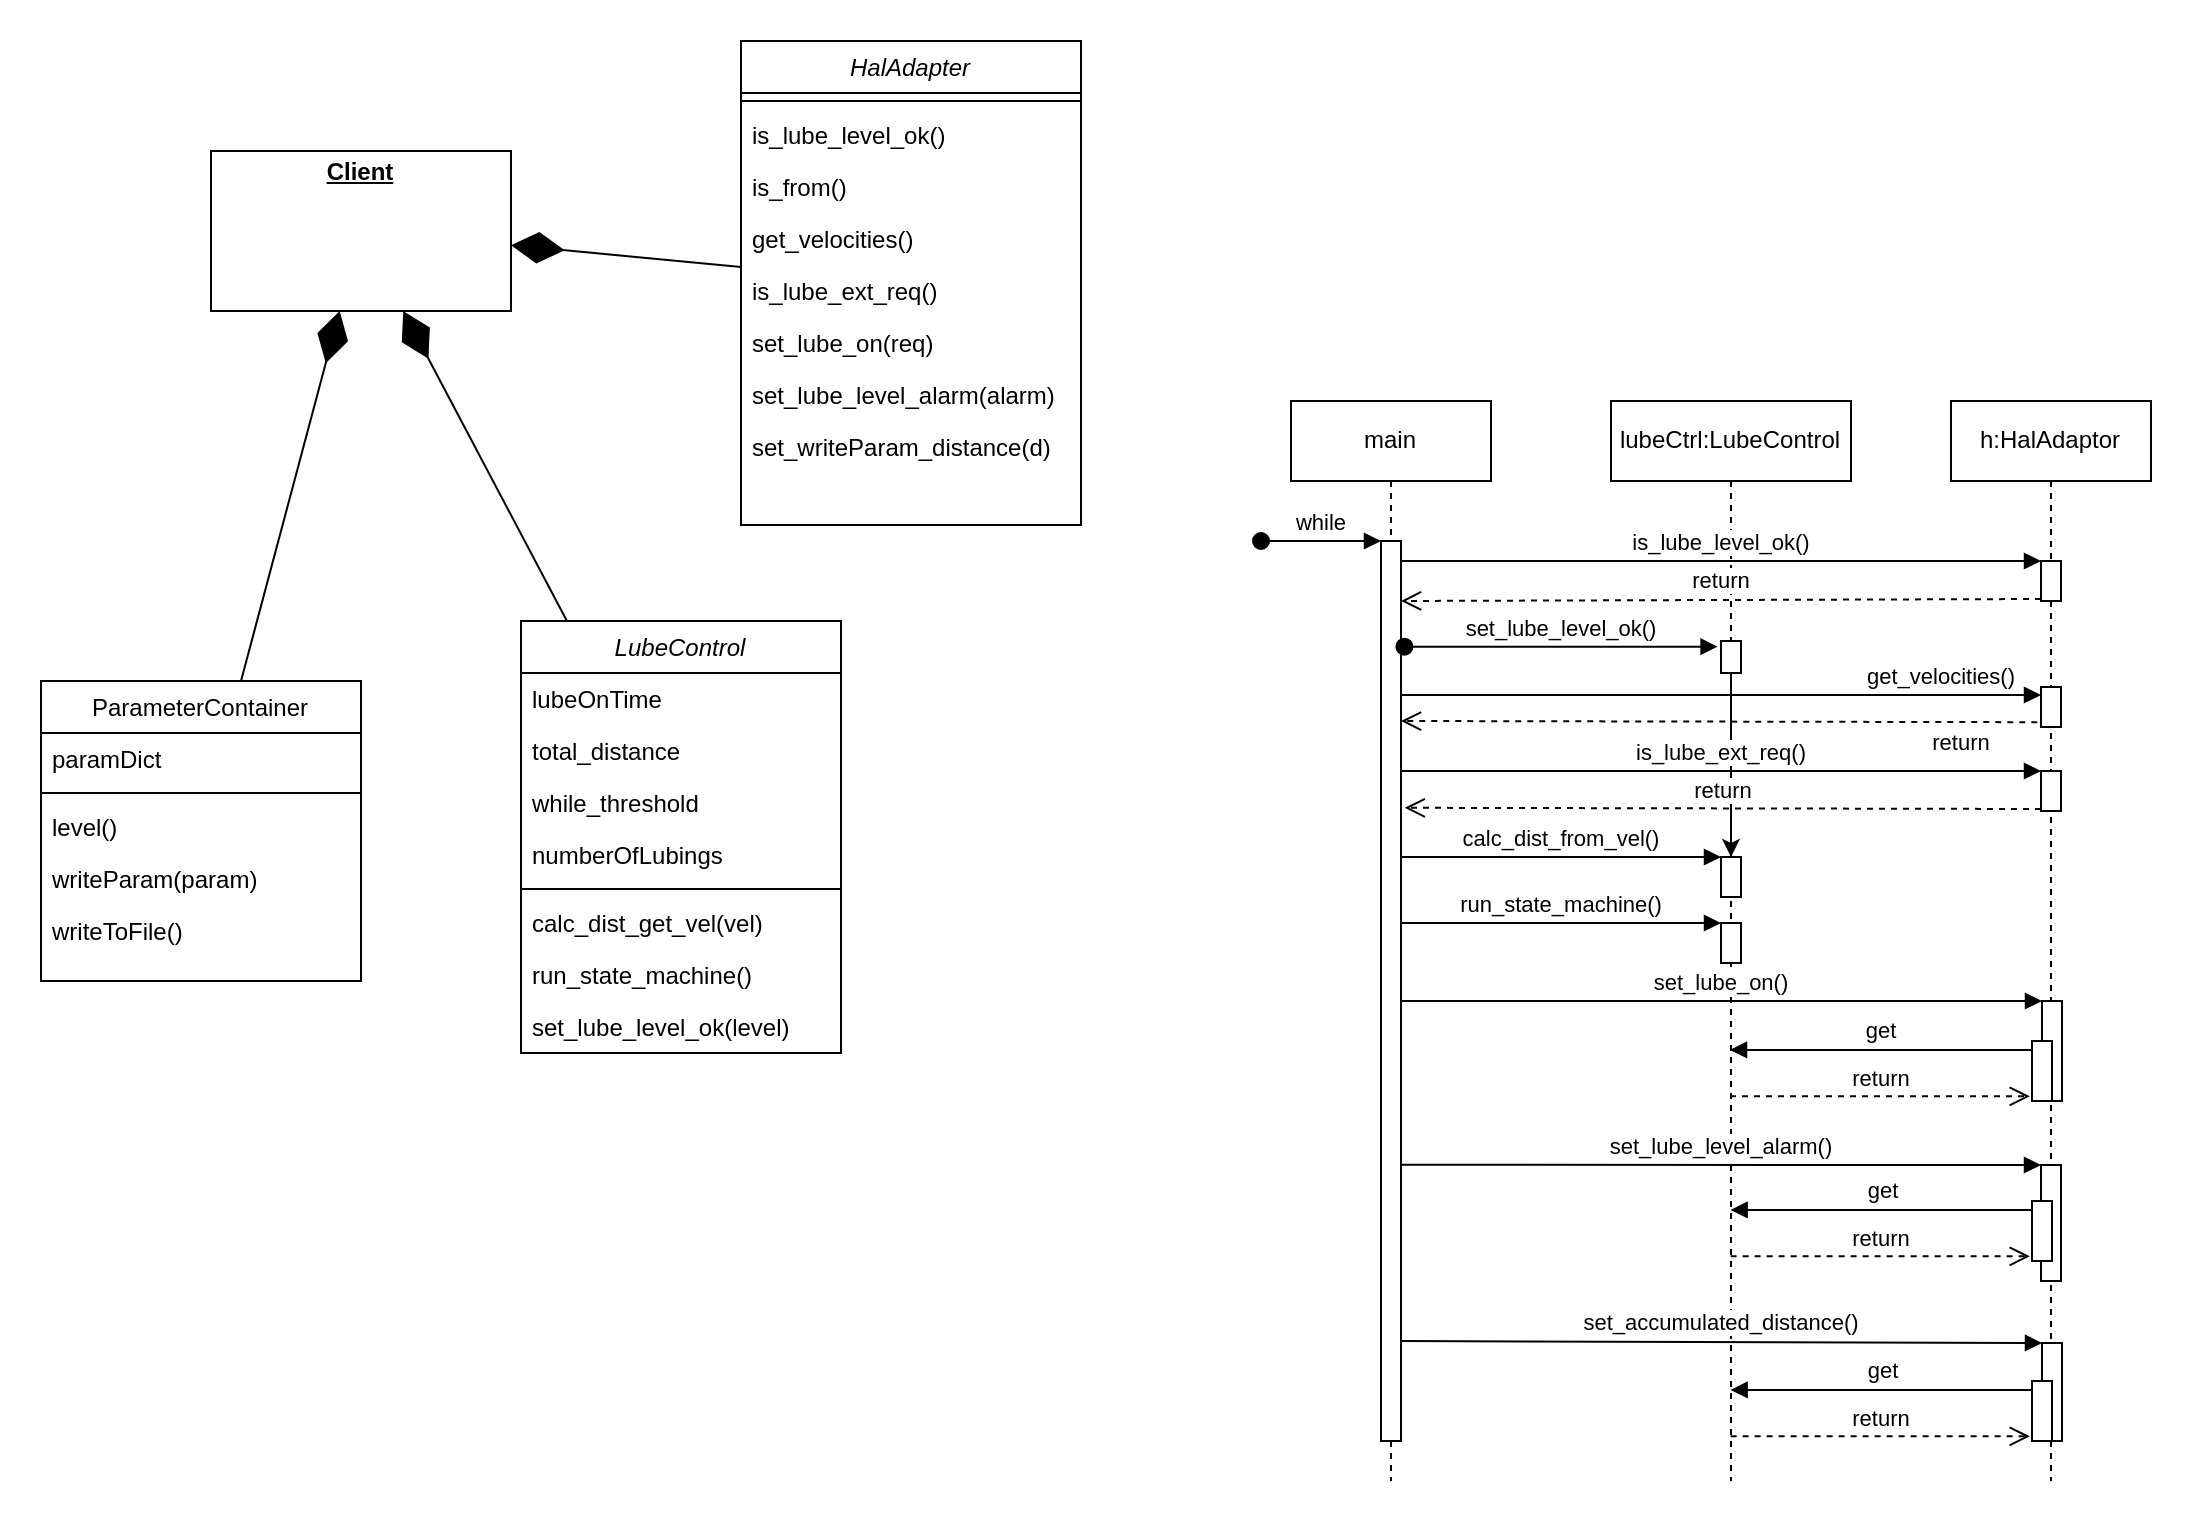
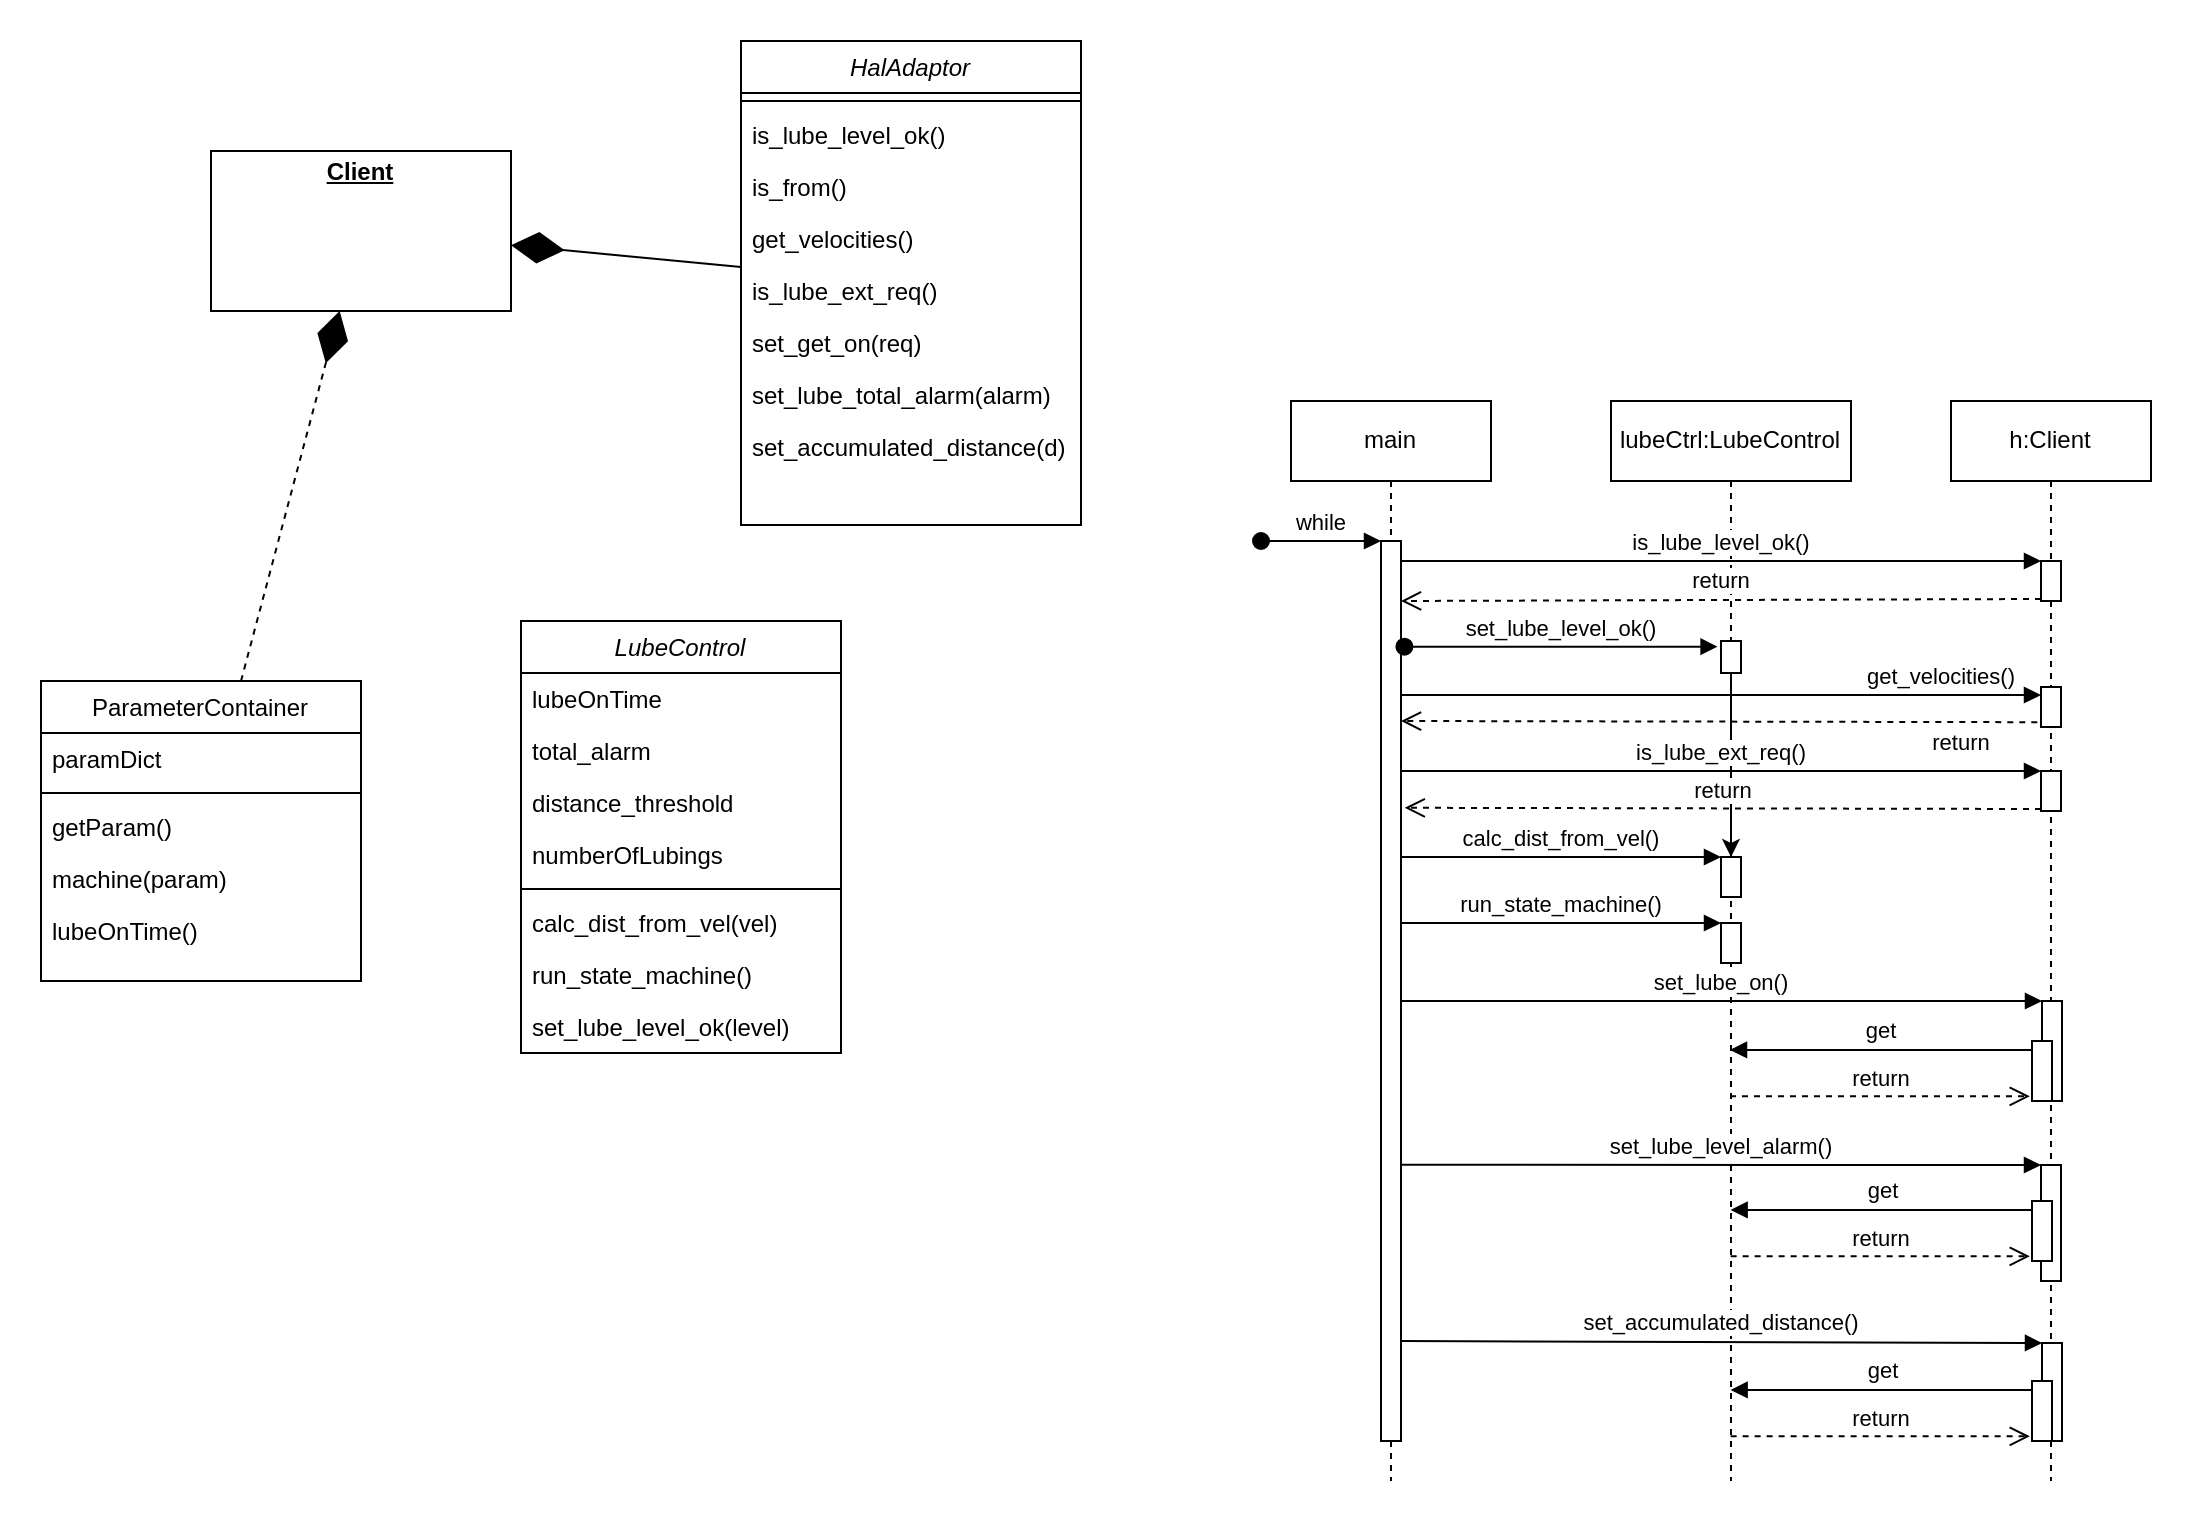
(910, 68) -> (910, 68)
(856, 344) -> (853, 344)
(918, 396) -> (921, 396)
(2051, 441) -> (2051, 441)
(920, 448) -> (927, 448)
(497, 489) -> none
(284, 521) -> (284, 521)
(620, 752) -> (600, 752)
(623, 804) -> (647, 804)
(93, 828) -> (119, 828)
(163, 880) -> (143, 880)
(667, 924) -> (674, 924)
(130, 932) -> (126, 932)
